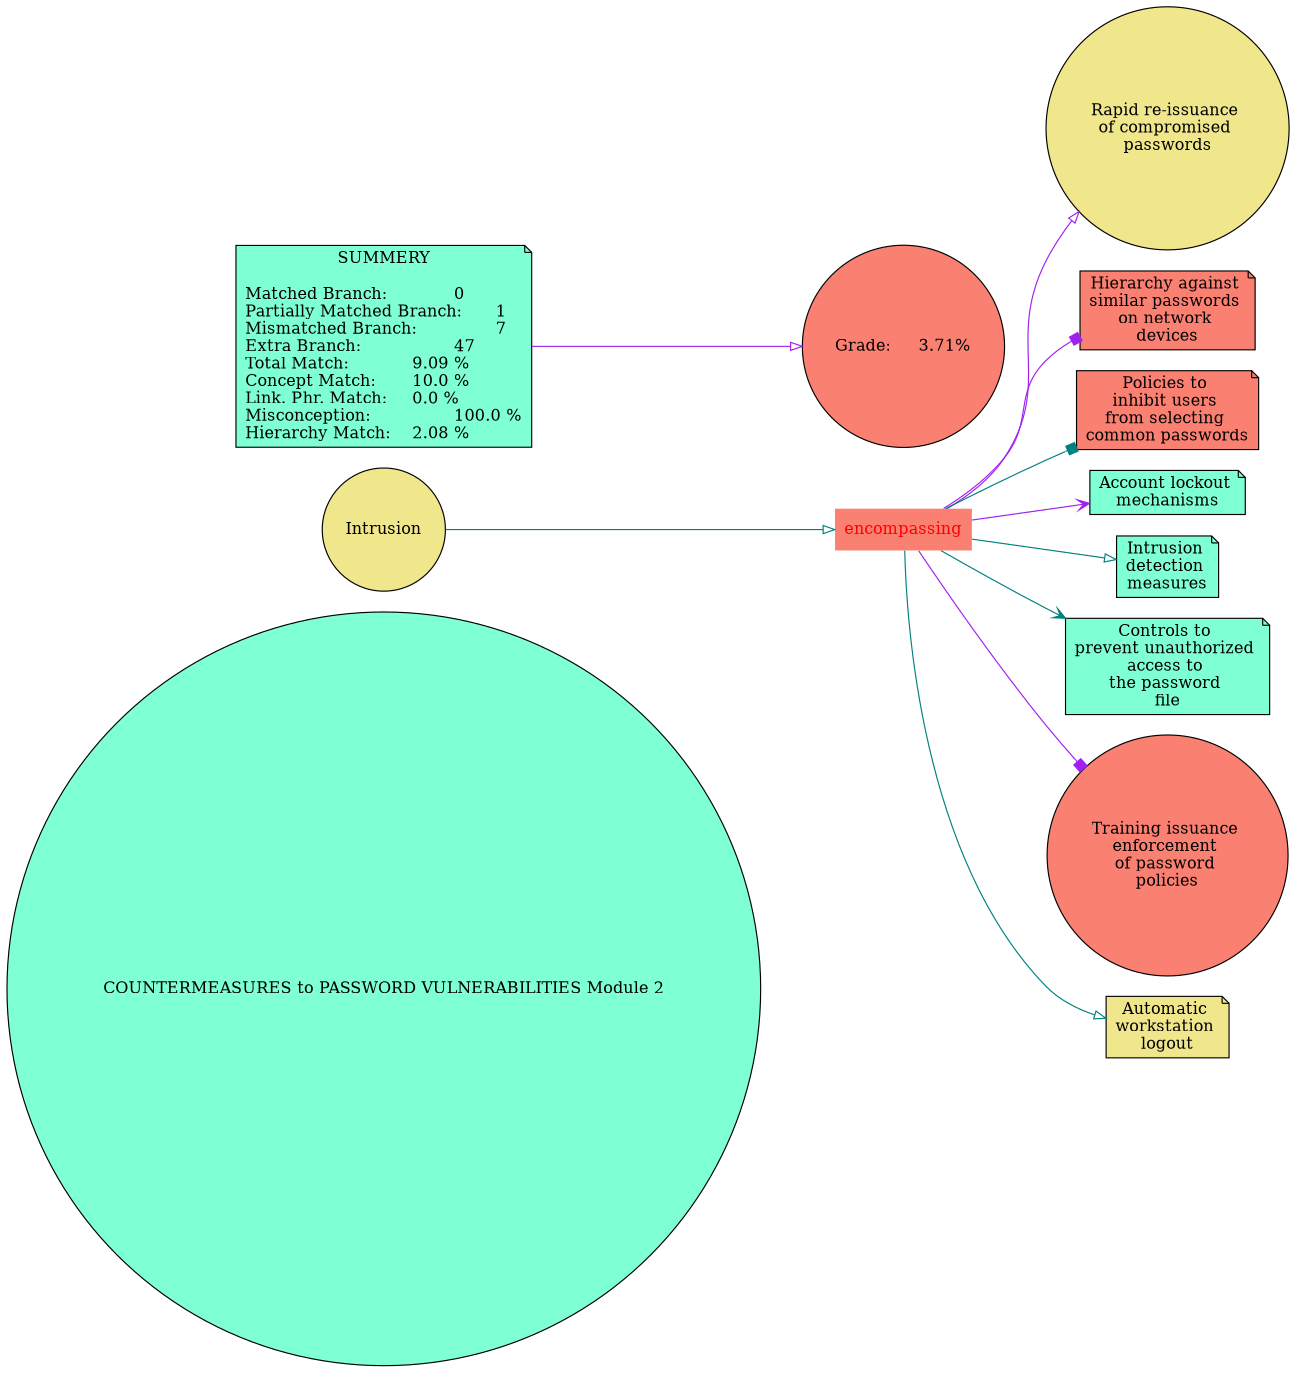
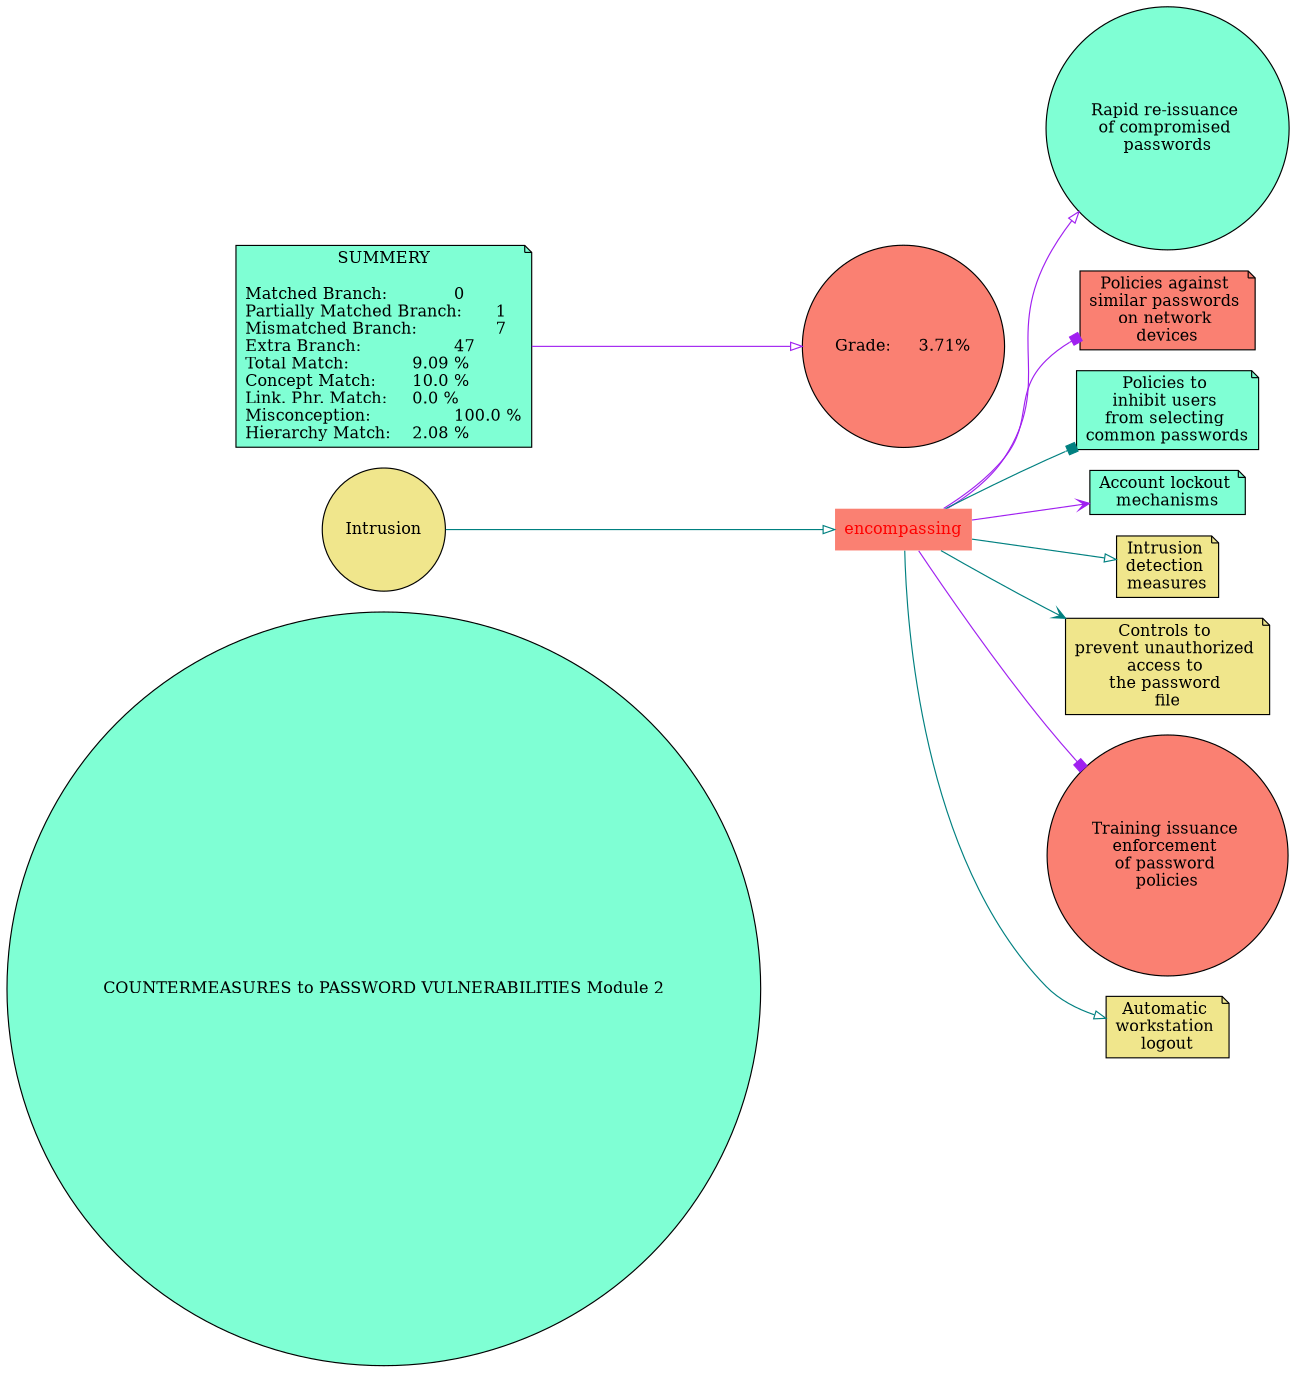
(1168, 128) -> (1168, 128)
(1168, 310) -> (1168, 310)
(1168, 410) -> (1168, 410)
(1168, 567) -> (1168, 567)
(1168, 666) -> (1168, 666)
